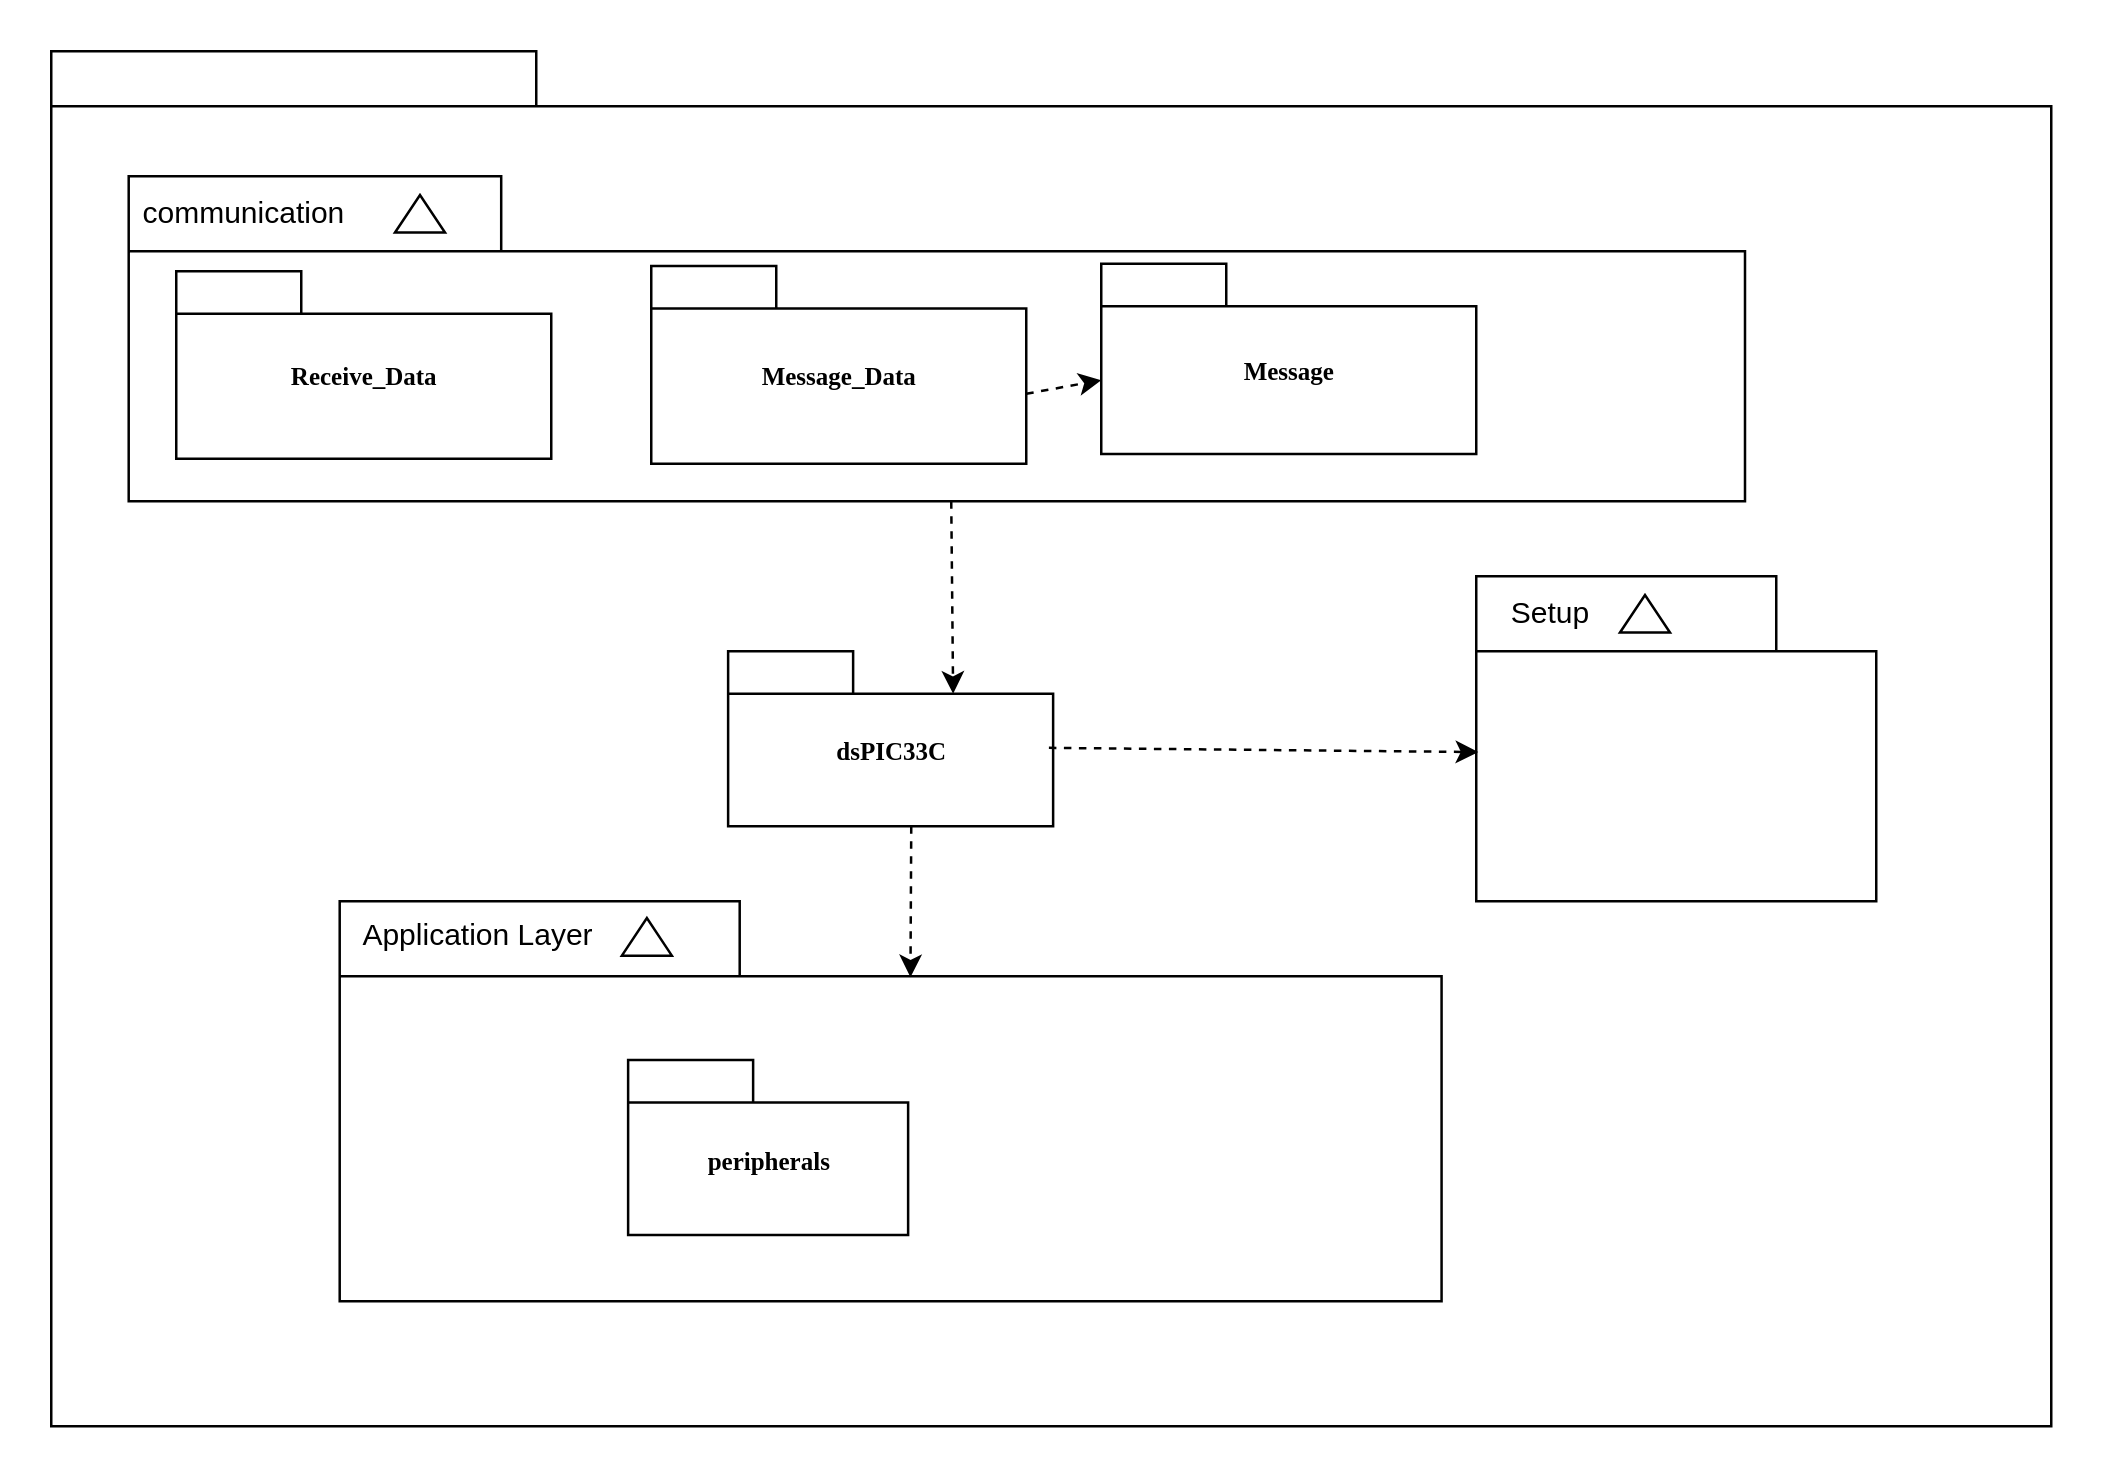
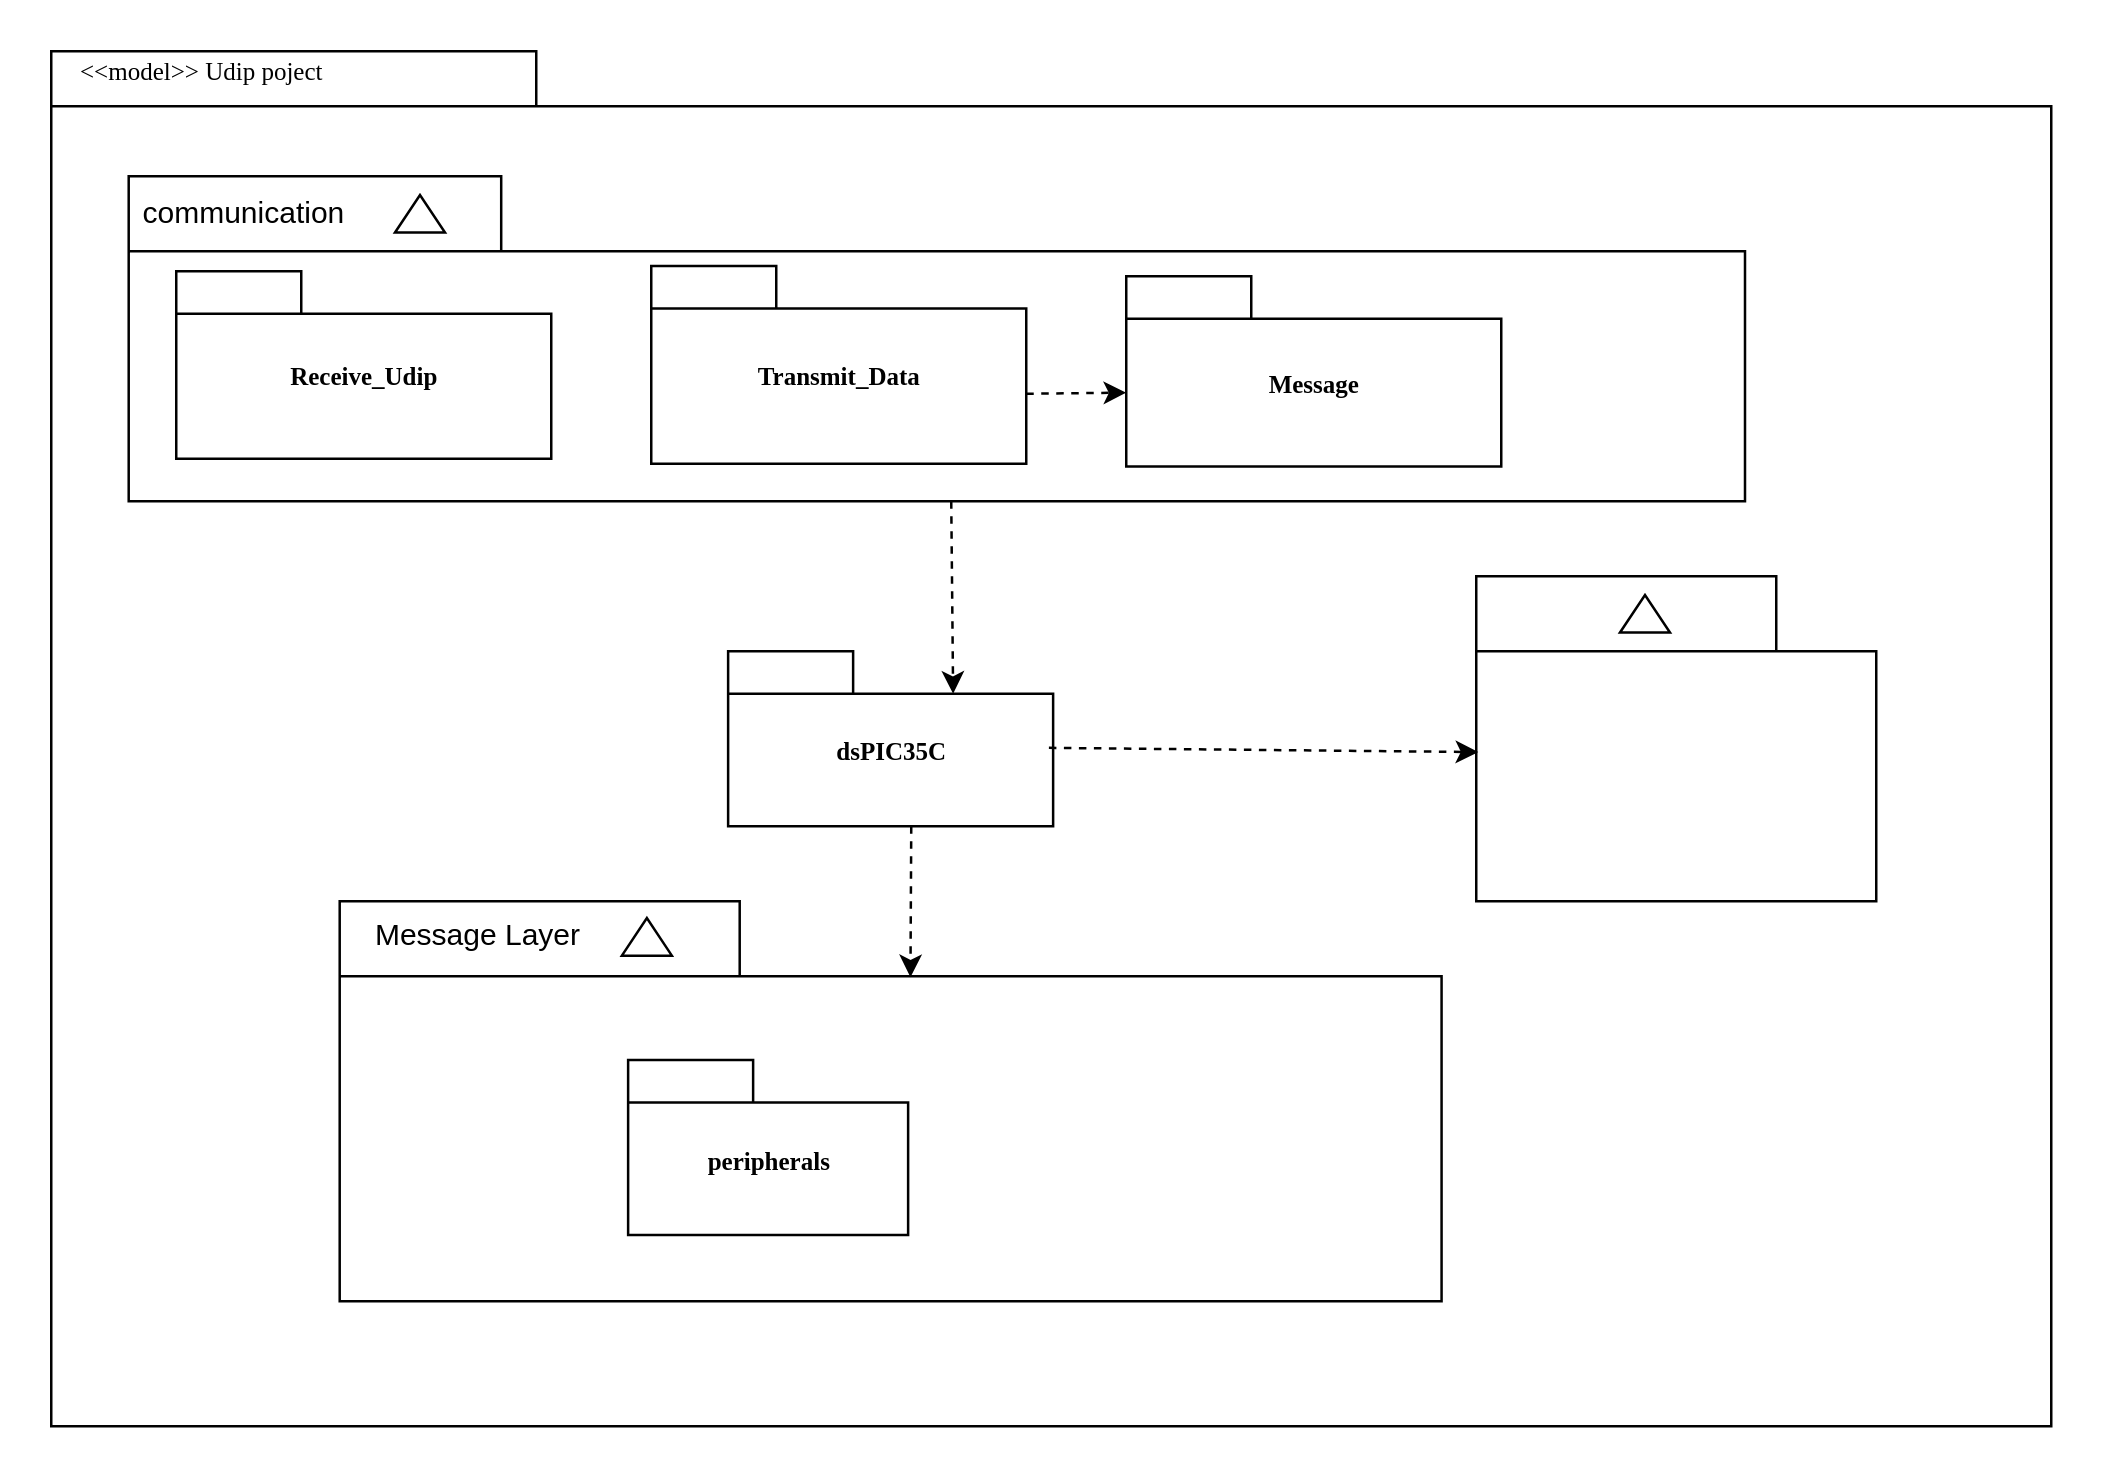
none -> (239, 76)
(1289, 359) -> (1314, 371)
(365, 376) -> (365, 376)
(840, 376) -> (840, 376)
(1551, 614) -> none
(893, 751) -> (893, 751)
(479, 936) -> (479, 936)
